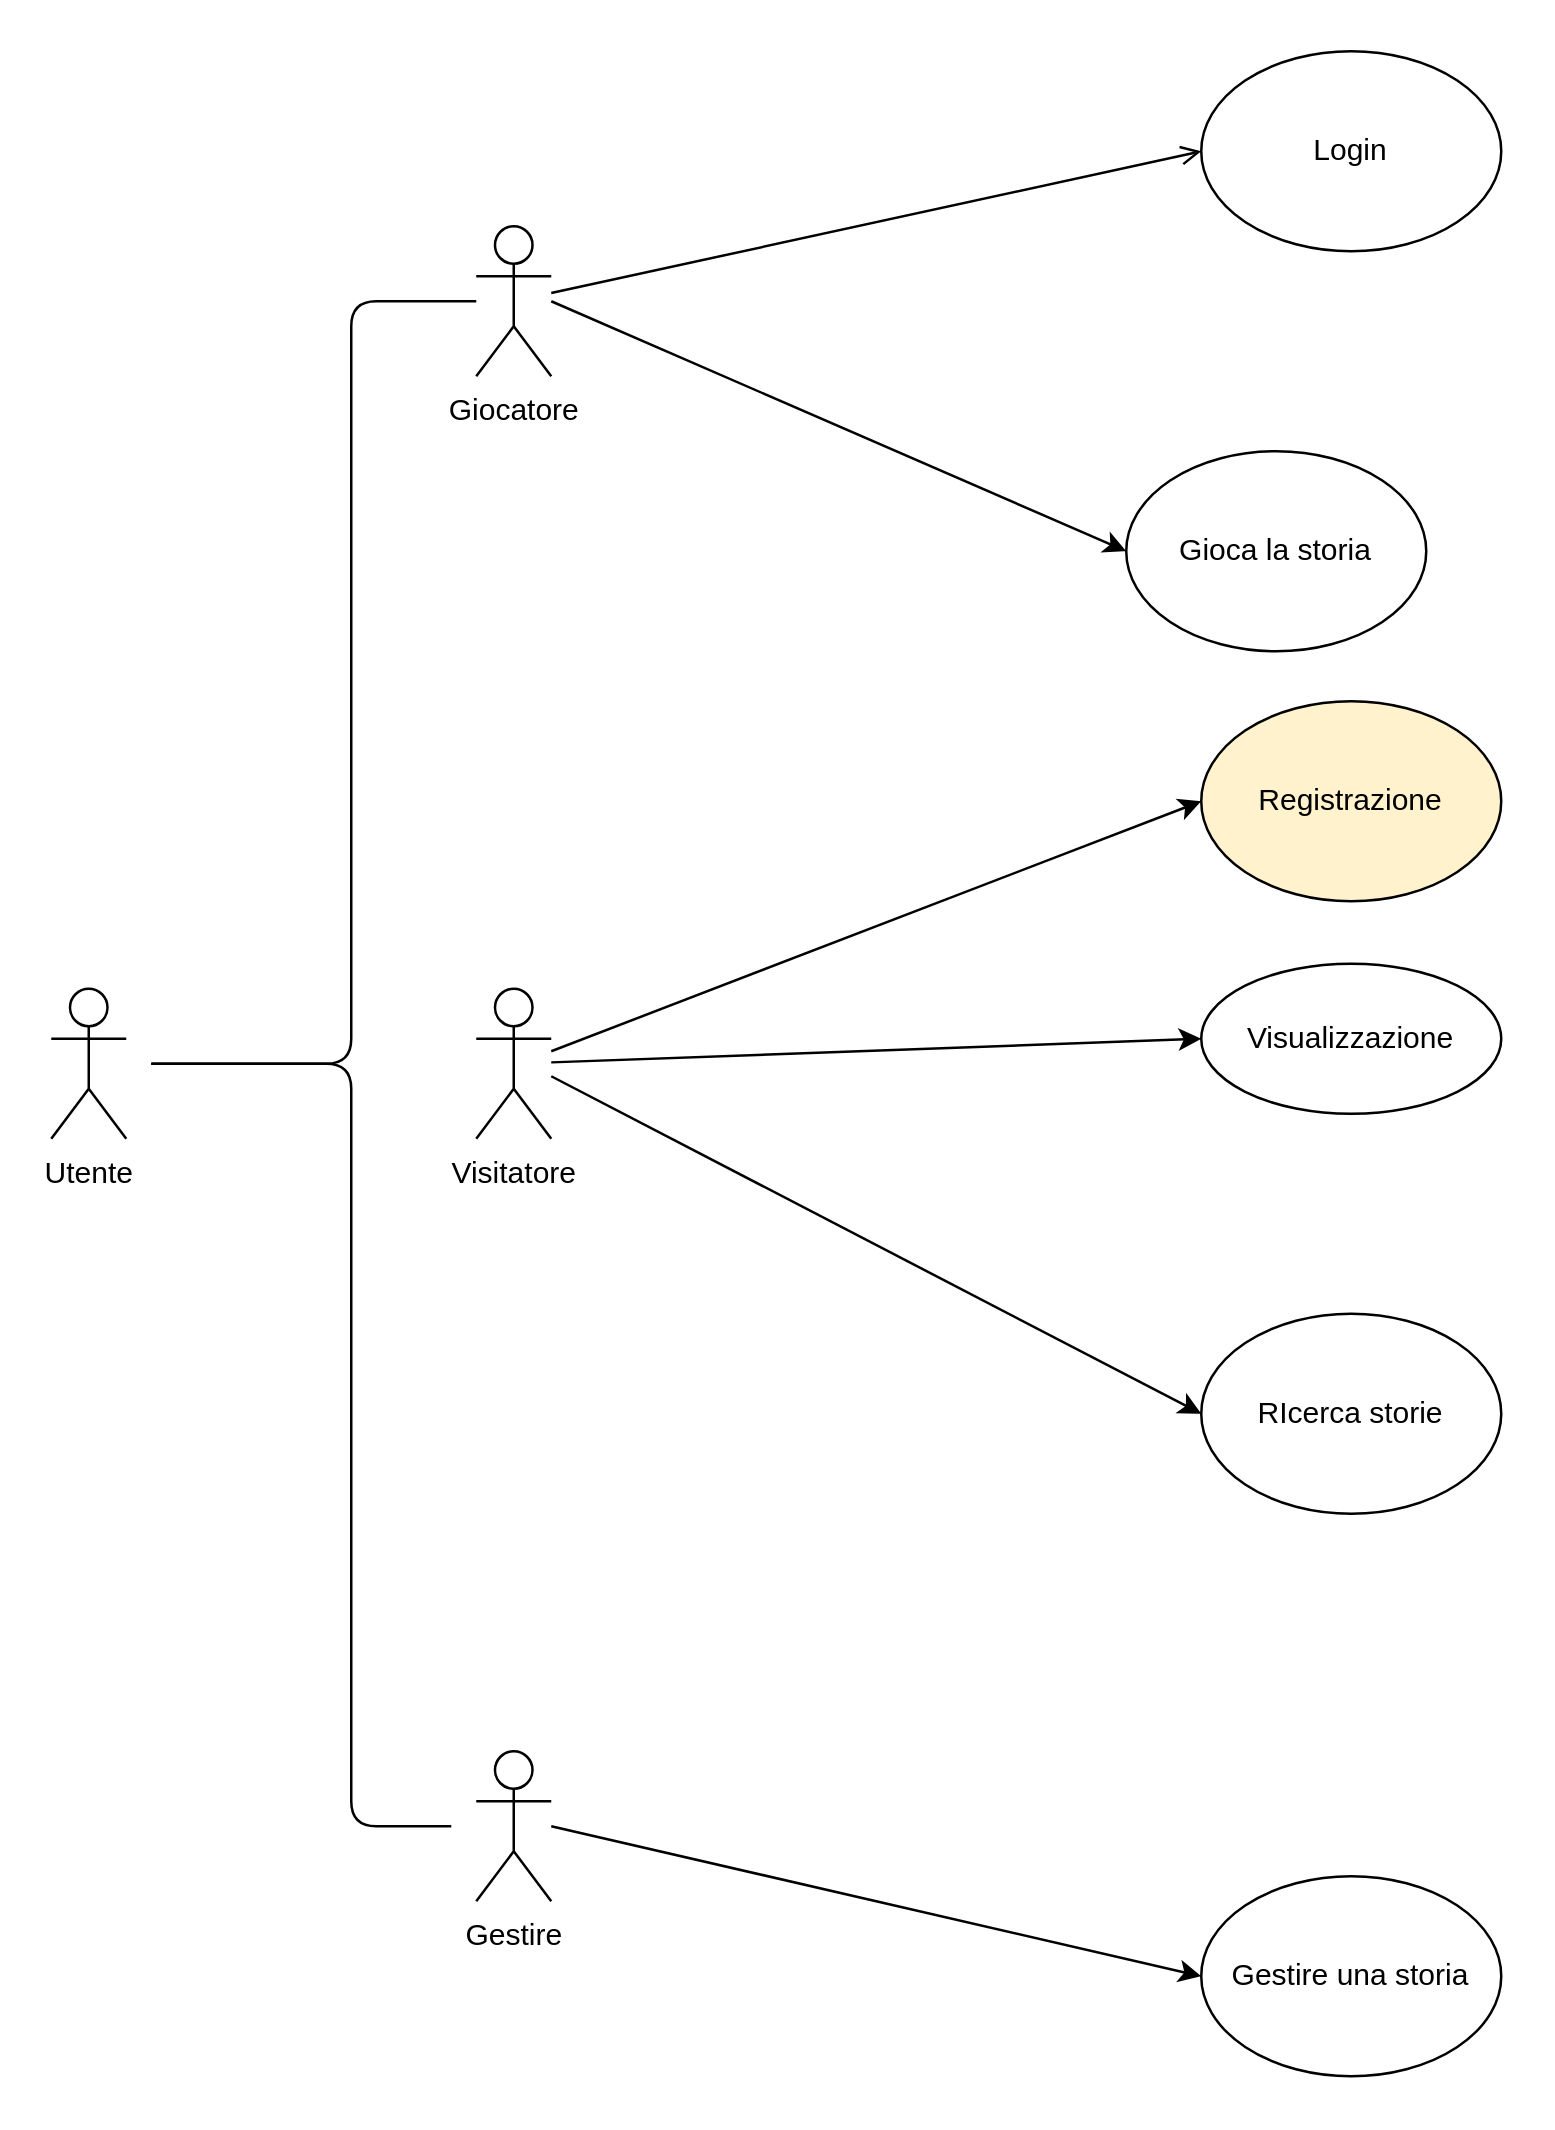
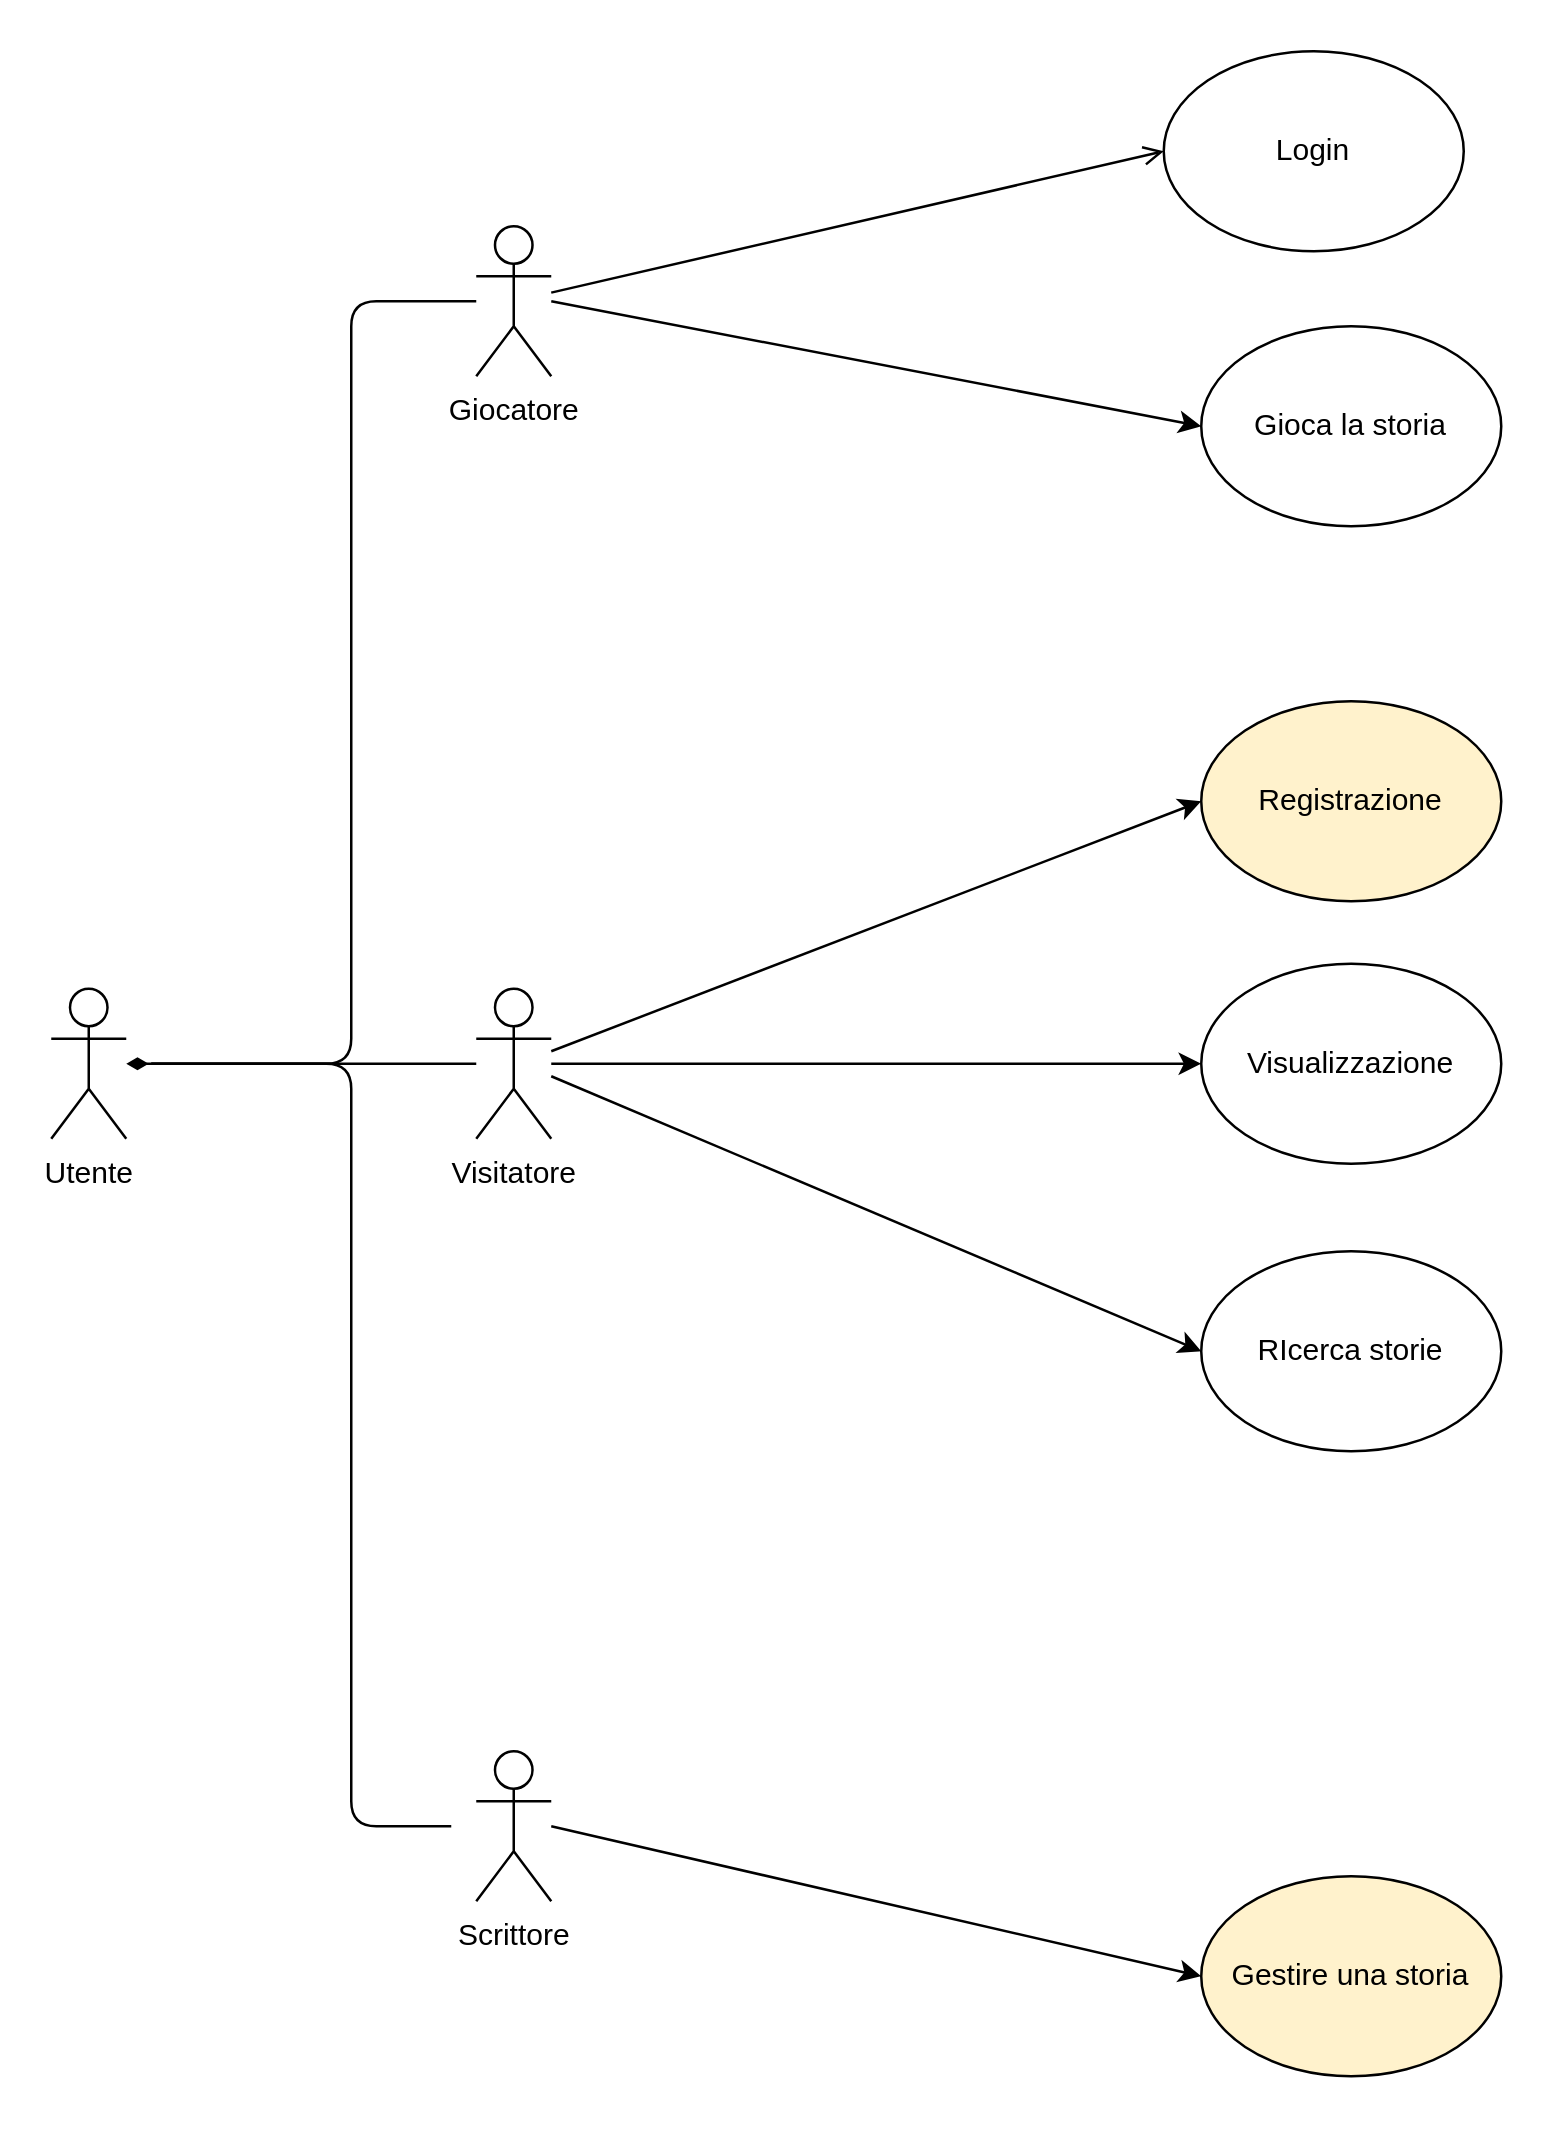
(1351, 151) -> (1314, 151)
(1276, 551) -> (1351, 426)
(1351, 1039) -> (1351, 1064)
none -> (410, 1064)
(1351, 1414) -> (1351, 1351)
(515, 1937) -> (515, 1937)
(1351, 1976) -> (1351, 1976)
